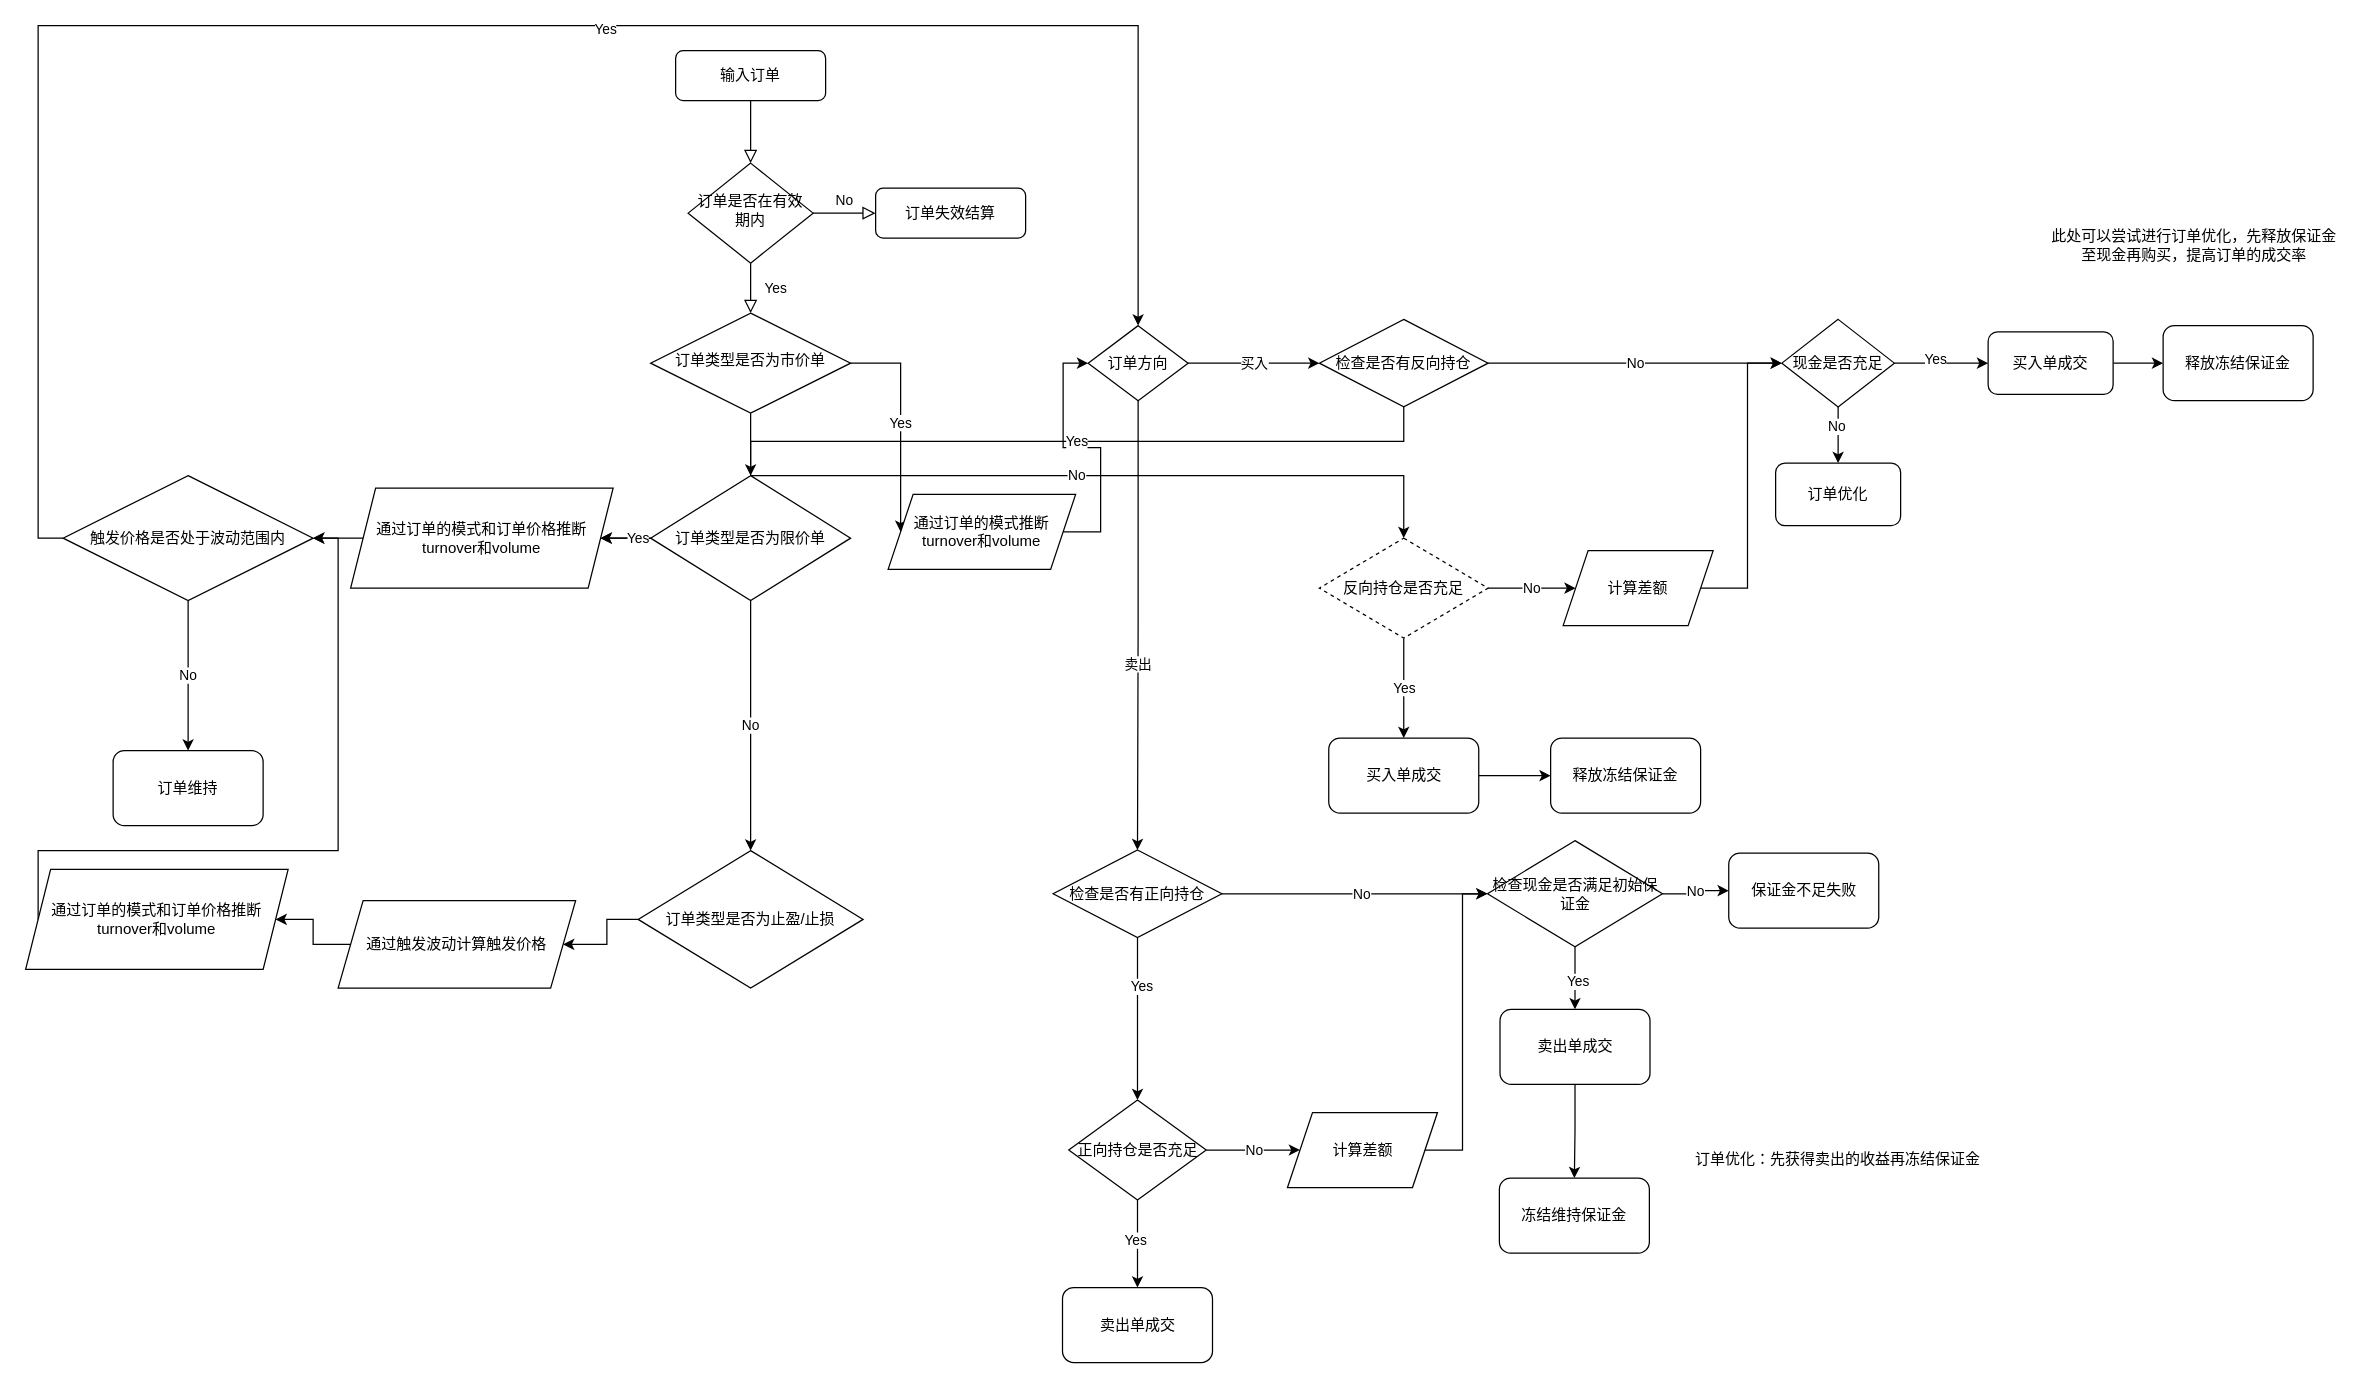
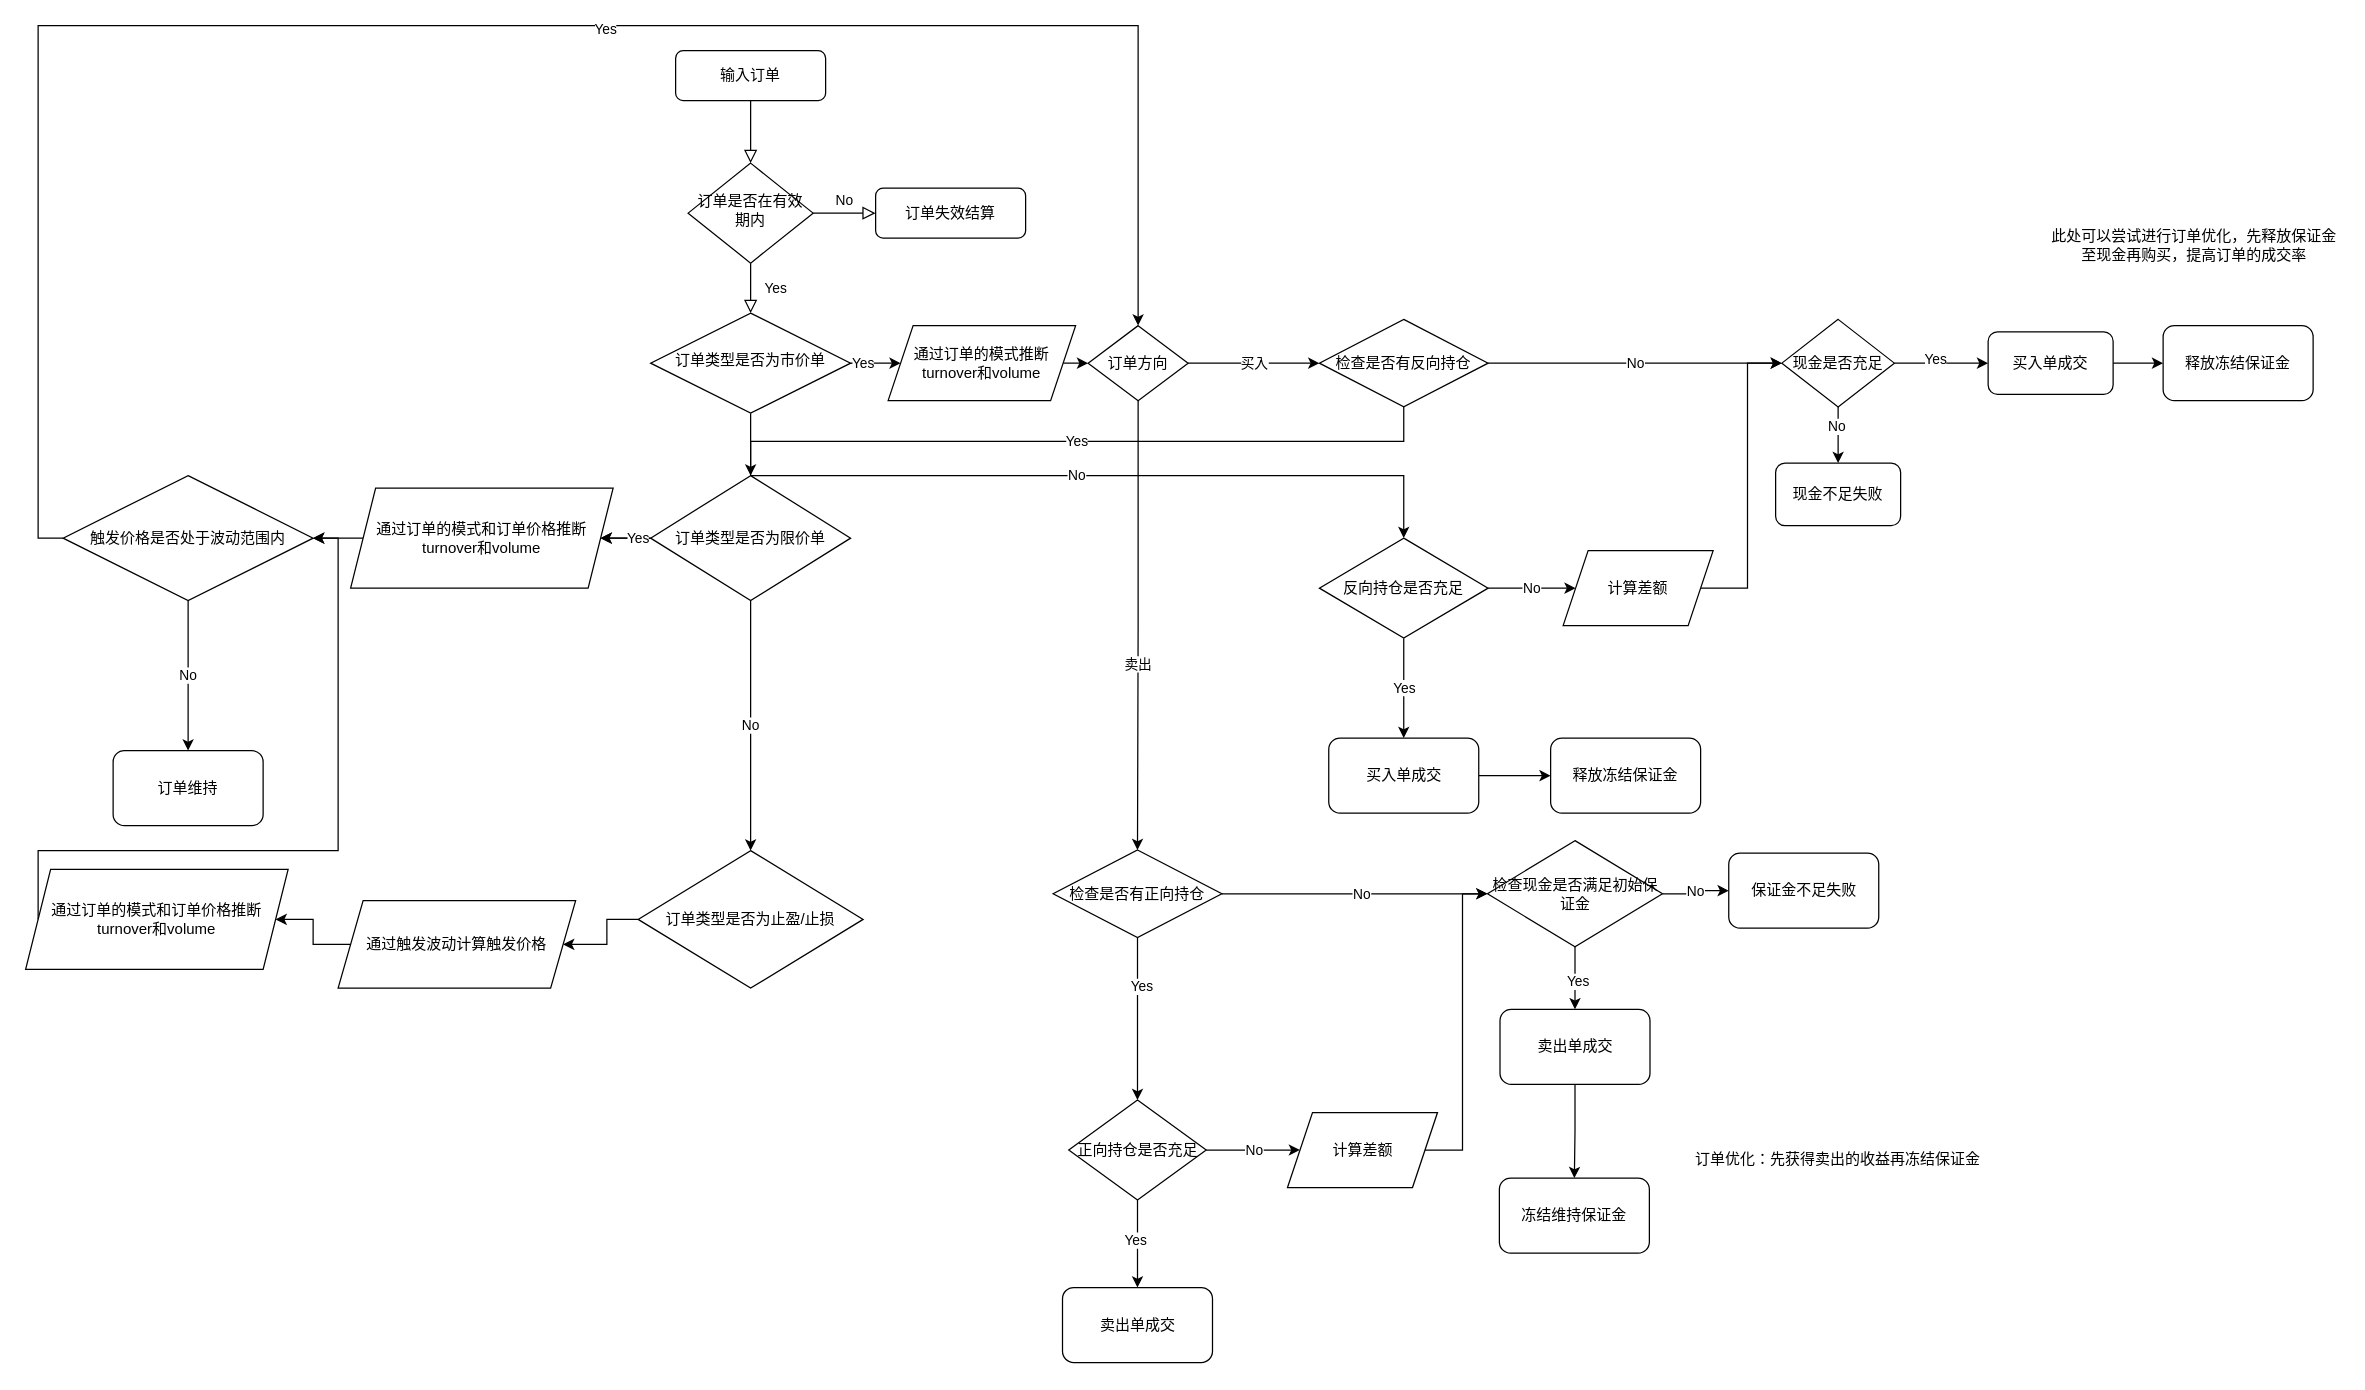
(1838, 494) -> (1838, 494)
(982, 532) -> (982, 363)
(1404, 588) -> (1404, 588)
